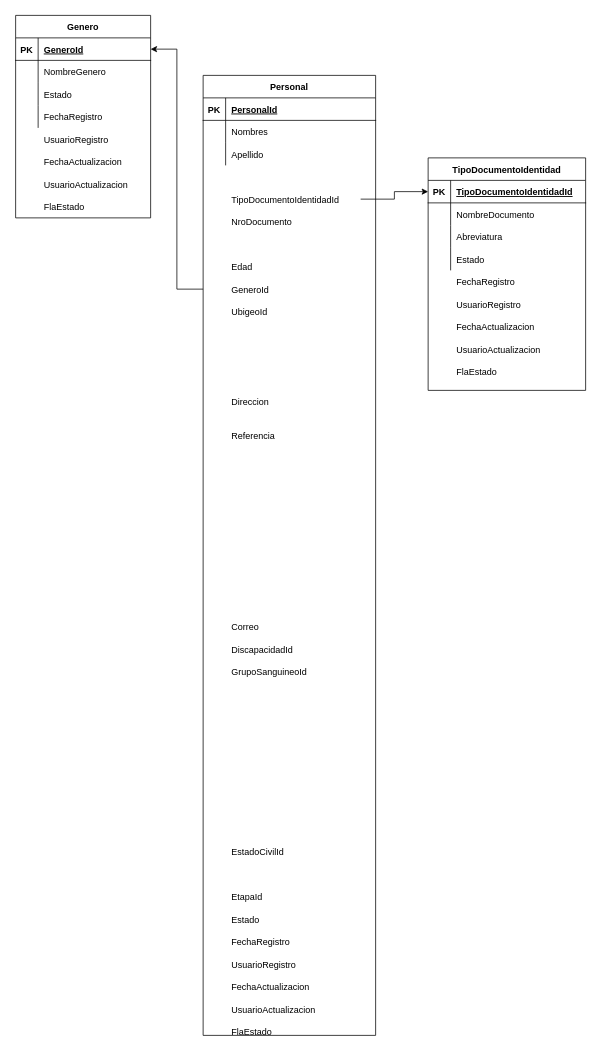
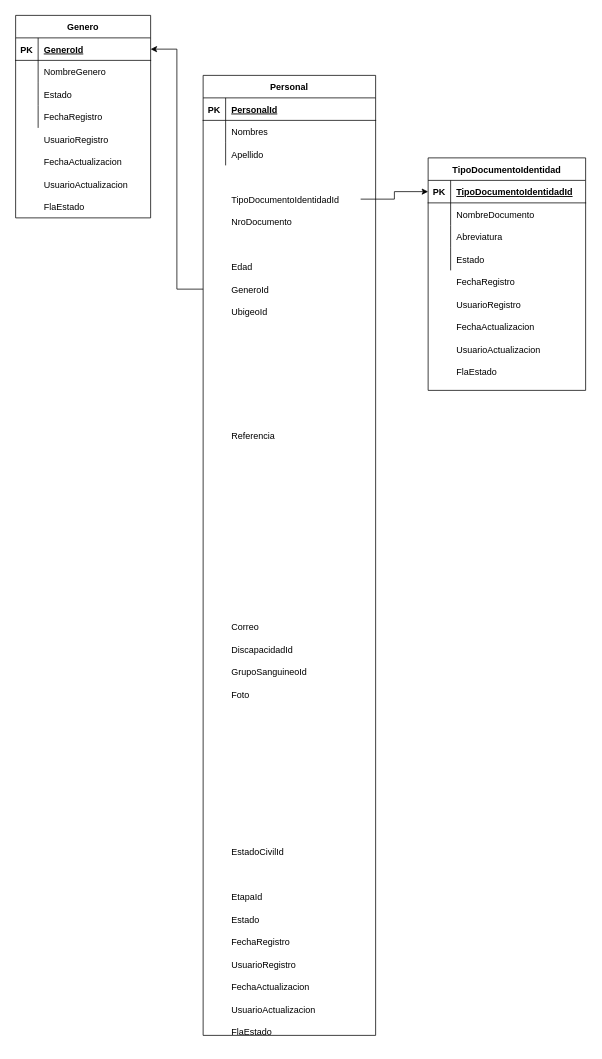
(293, 402) -> none
none -> (293, 694)
